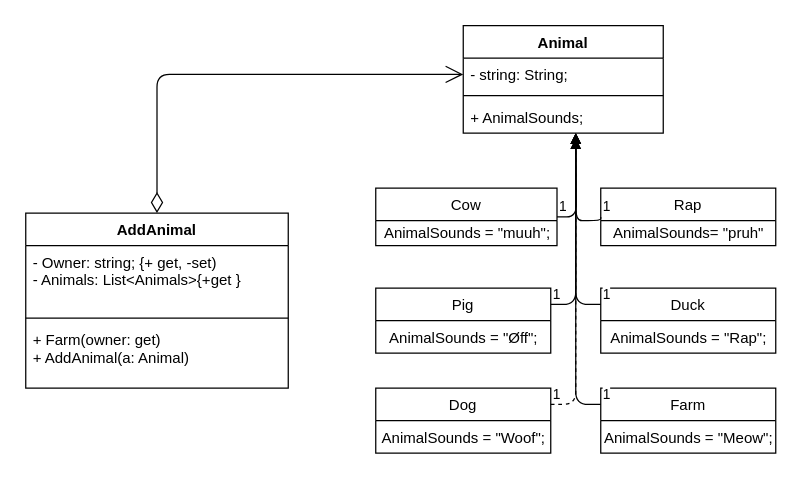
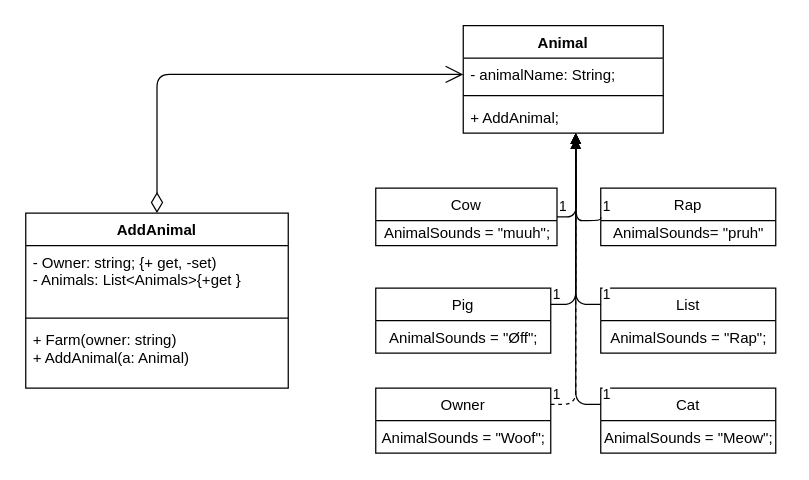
(530, 75) -> (545, 75)
(525, 118) -> (513, 118)
(688, 305) -> (688, 305)
(102, 340) -> (113, 340)
(463, 405) -> (463, 405)
(688, 405) -> (688, 405)
